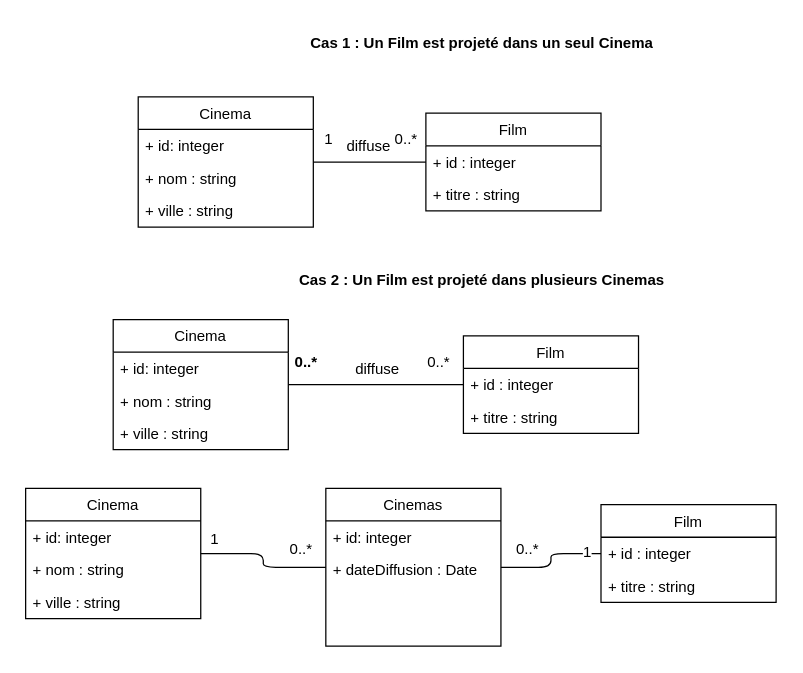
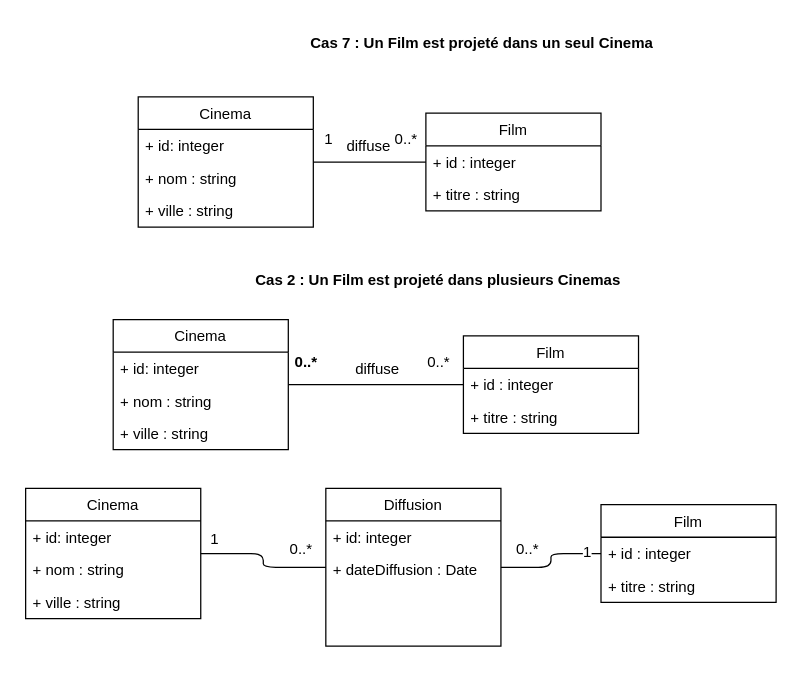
(481, 43) -> (481, 43)
(482, 279) -> (438, 279)
(413, 505) -> (413, 505)
